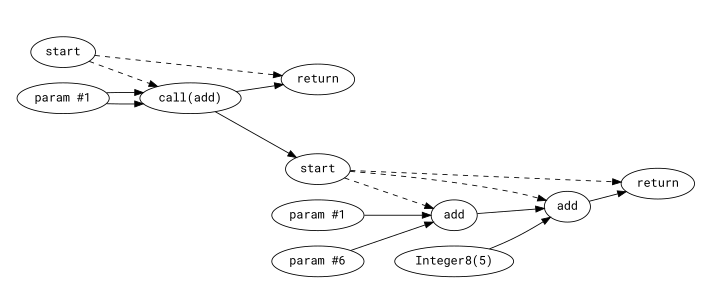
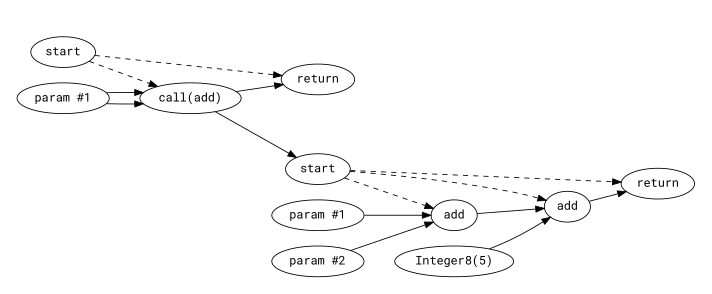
(318, 261) -> (318, 261)
